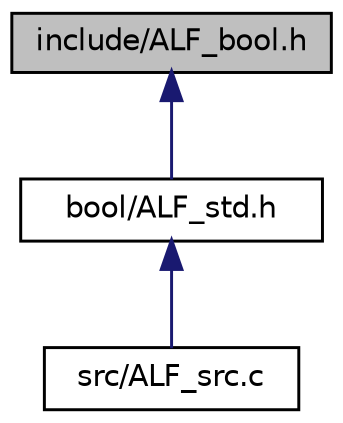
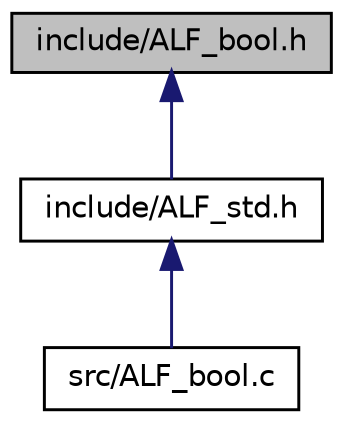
(172, 210) -> (172, 210)
(172, 379) -> (172, 379)
